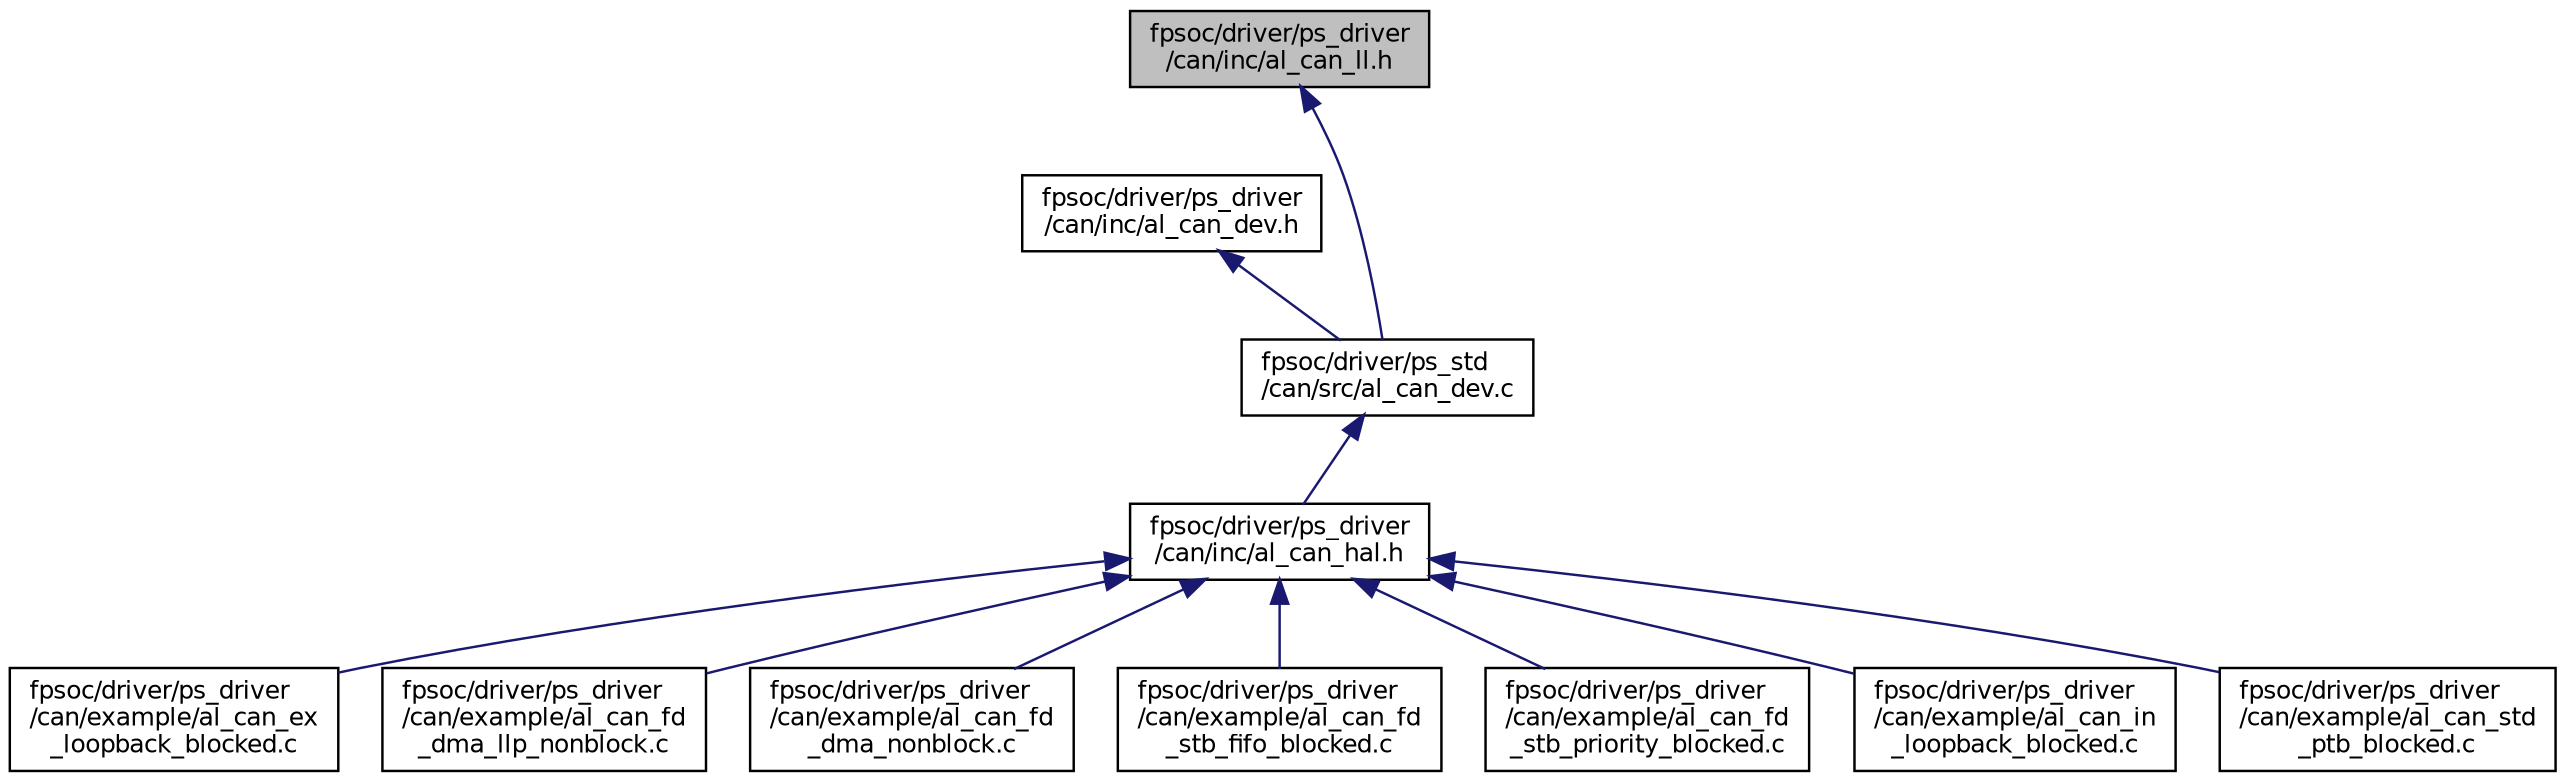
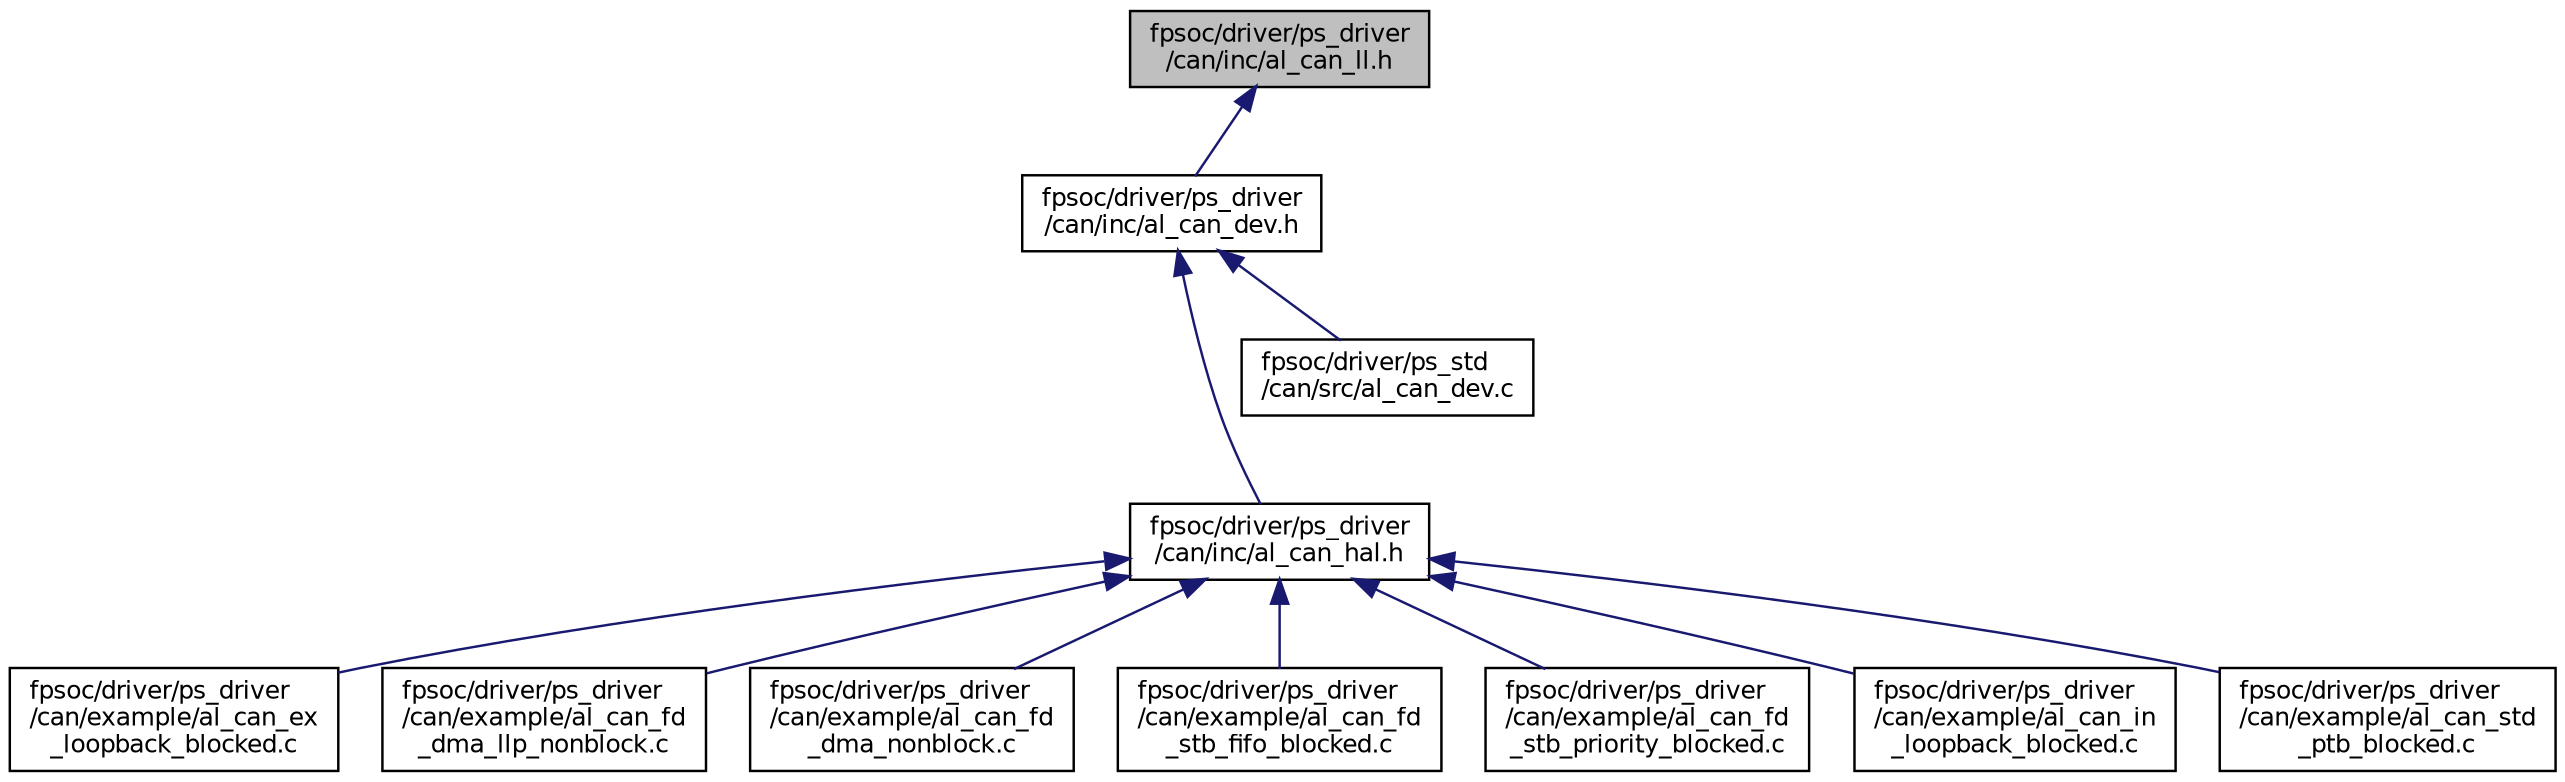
(1358, 221) -> (1219, 142)
(1326, 470) -> (1213, 392)
